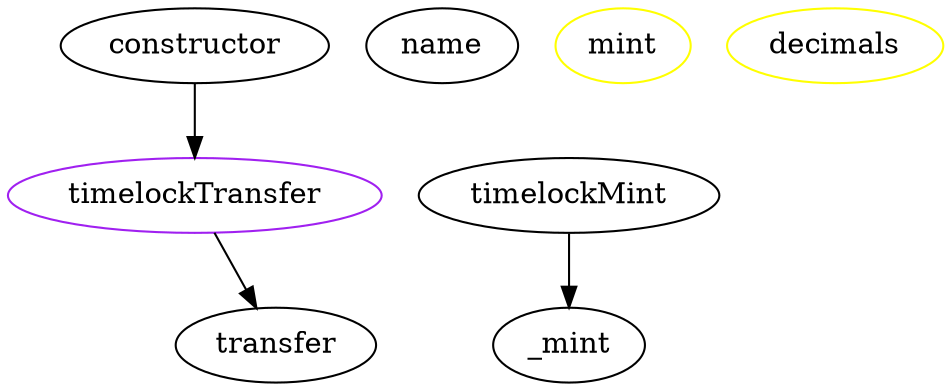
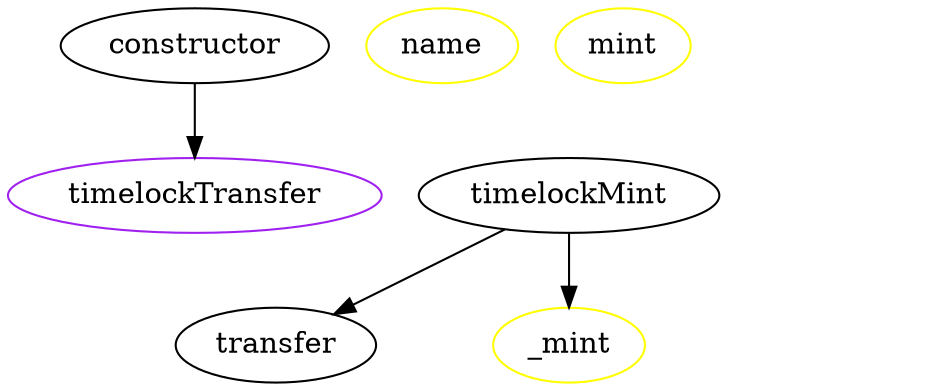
(442, 46) -> (442, 46)
(835, 46) -> none
(230, 261) -> (429, 267)
(569, 345) -> (569, 345)
